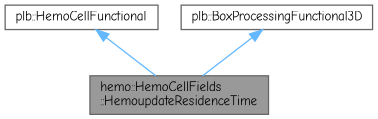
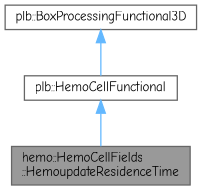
(228, 57) -> (101, 59)
